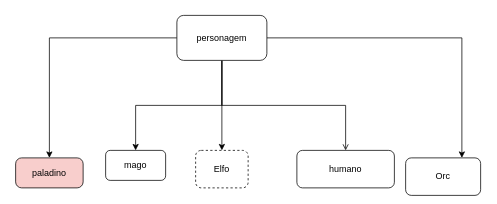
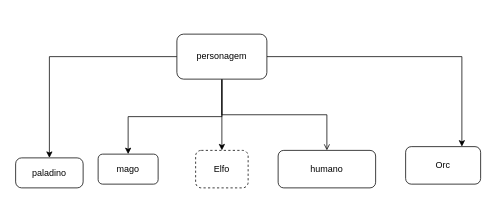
(222, 38) -> (222, 57)
(135, 165) -> (128, 169)
(345, 169) -> (327, 169)
(49, 173) -> (49, 173)
(443, 177) -> (443, 165)
